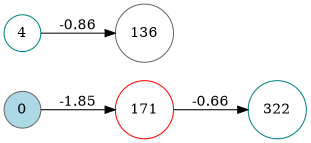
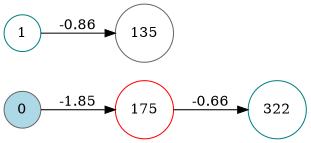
(22, 33) -> (22, 33)
(144, 33) -> (144, 33)
(144, 110) -> (144, 110)
